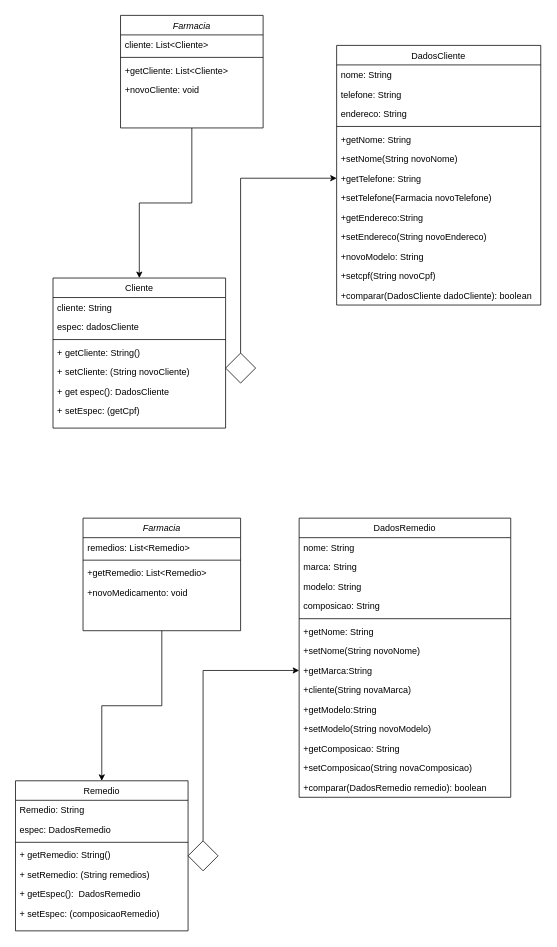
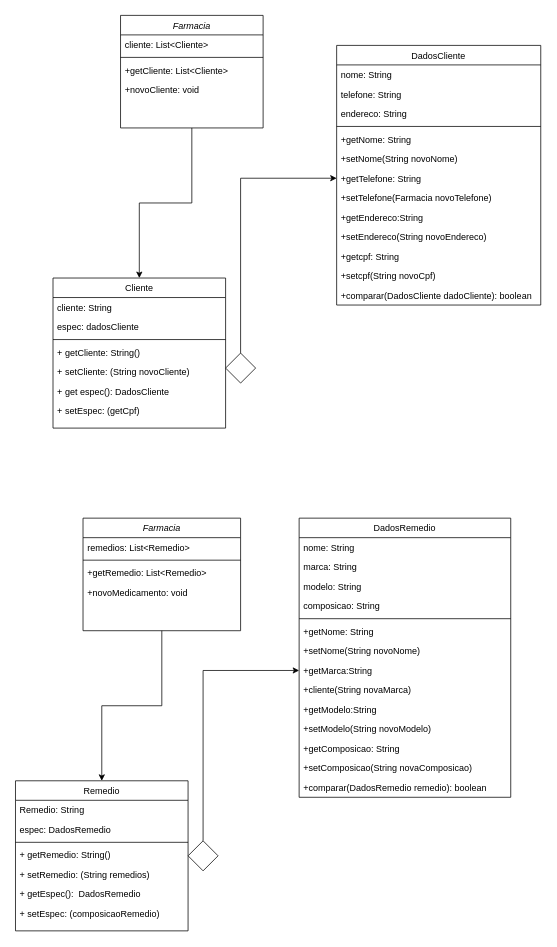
(384, 257) -> (375, 257)
